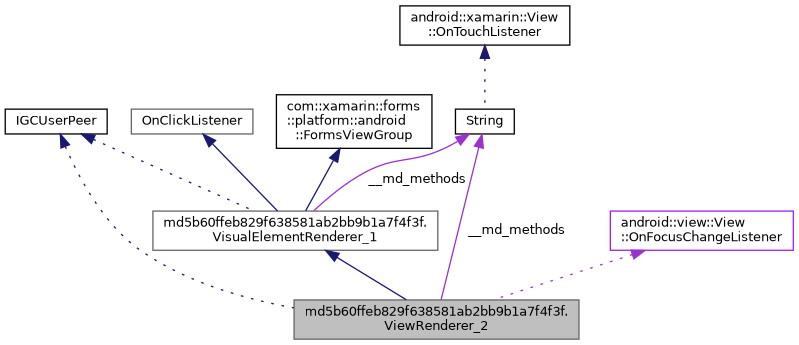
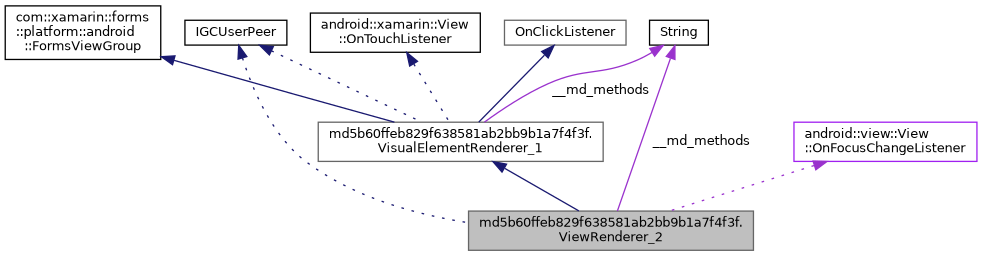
(485, 84) -> (432, 93)
